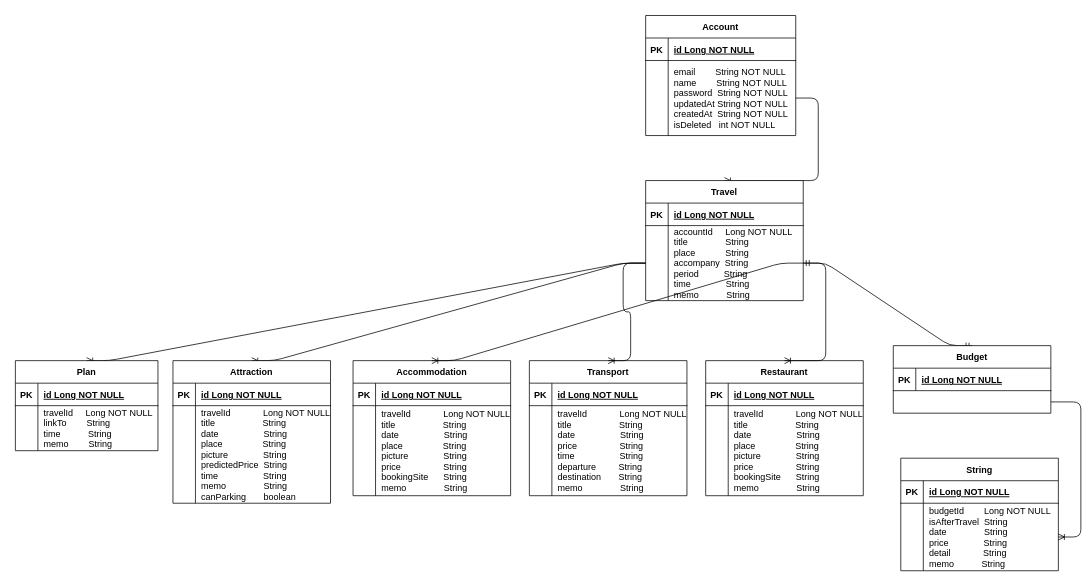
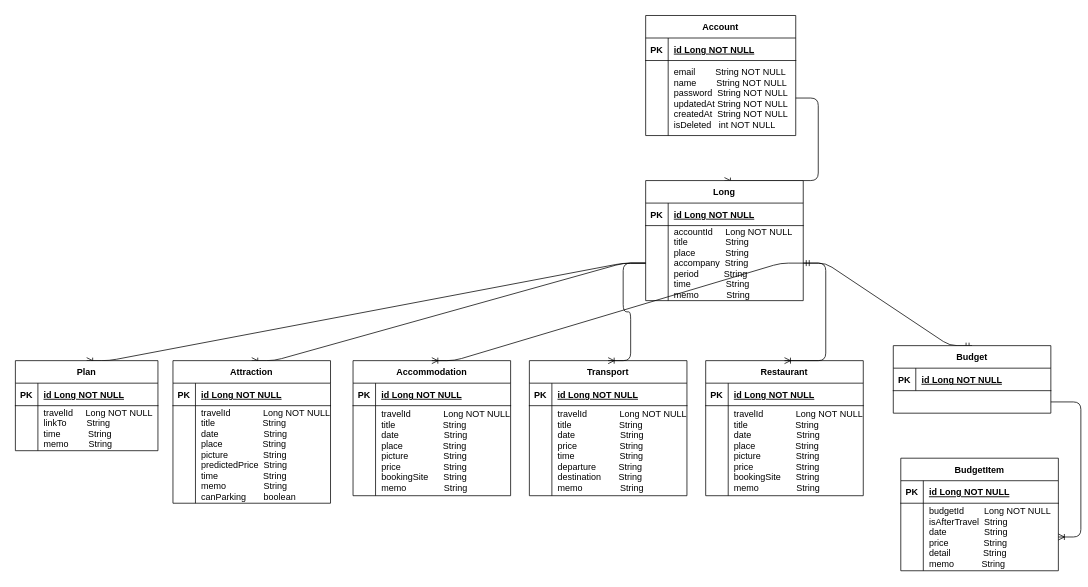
(724, 192) -> (724, 192)
(979, 470) -> (979, 470)
